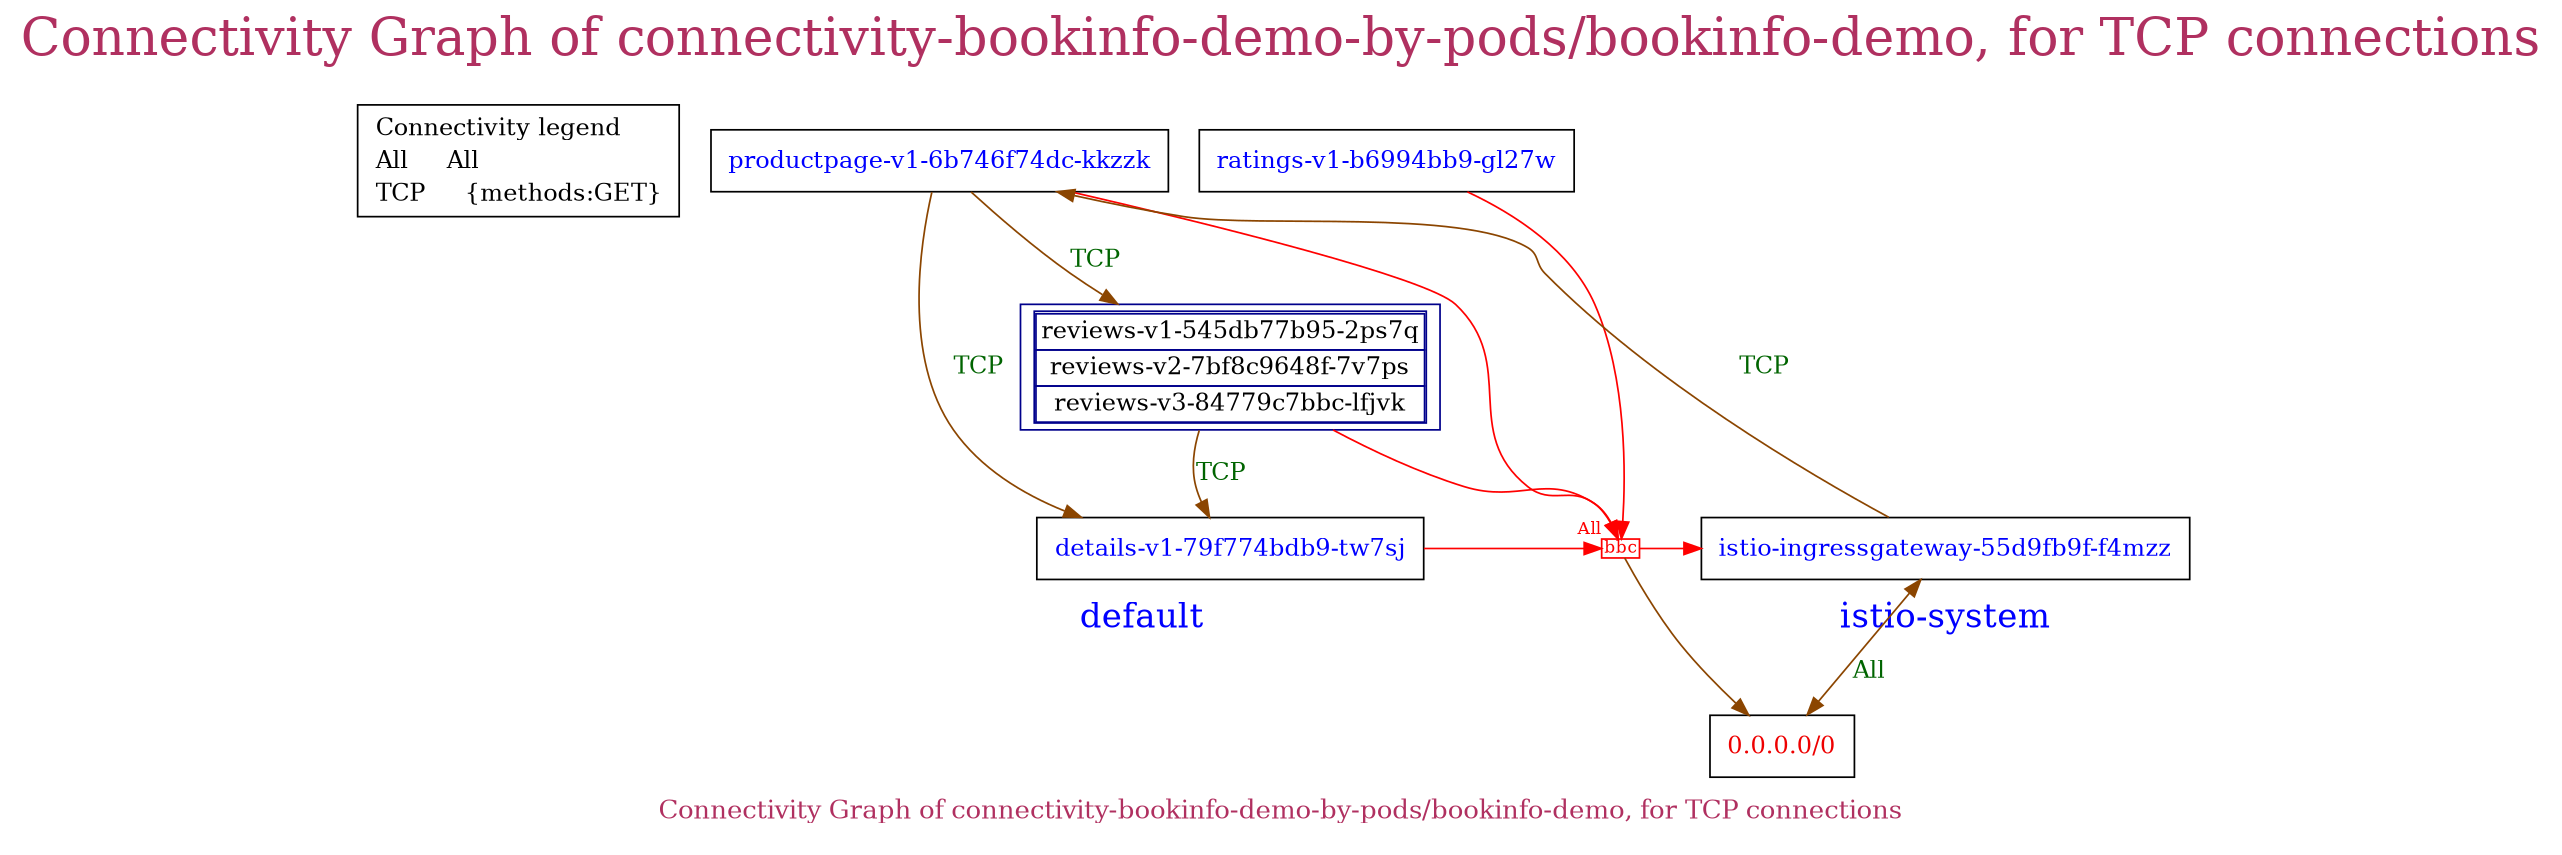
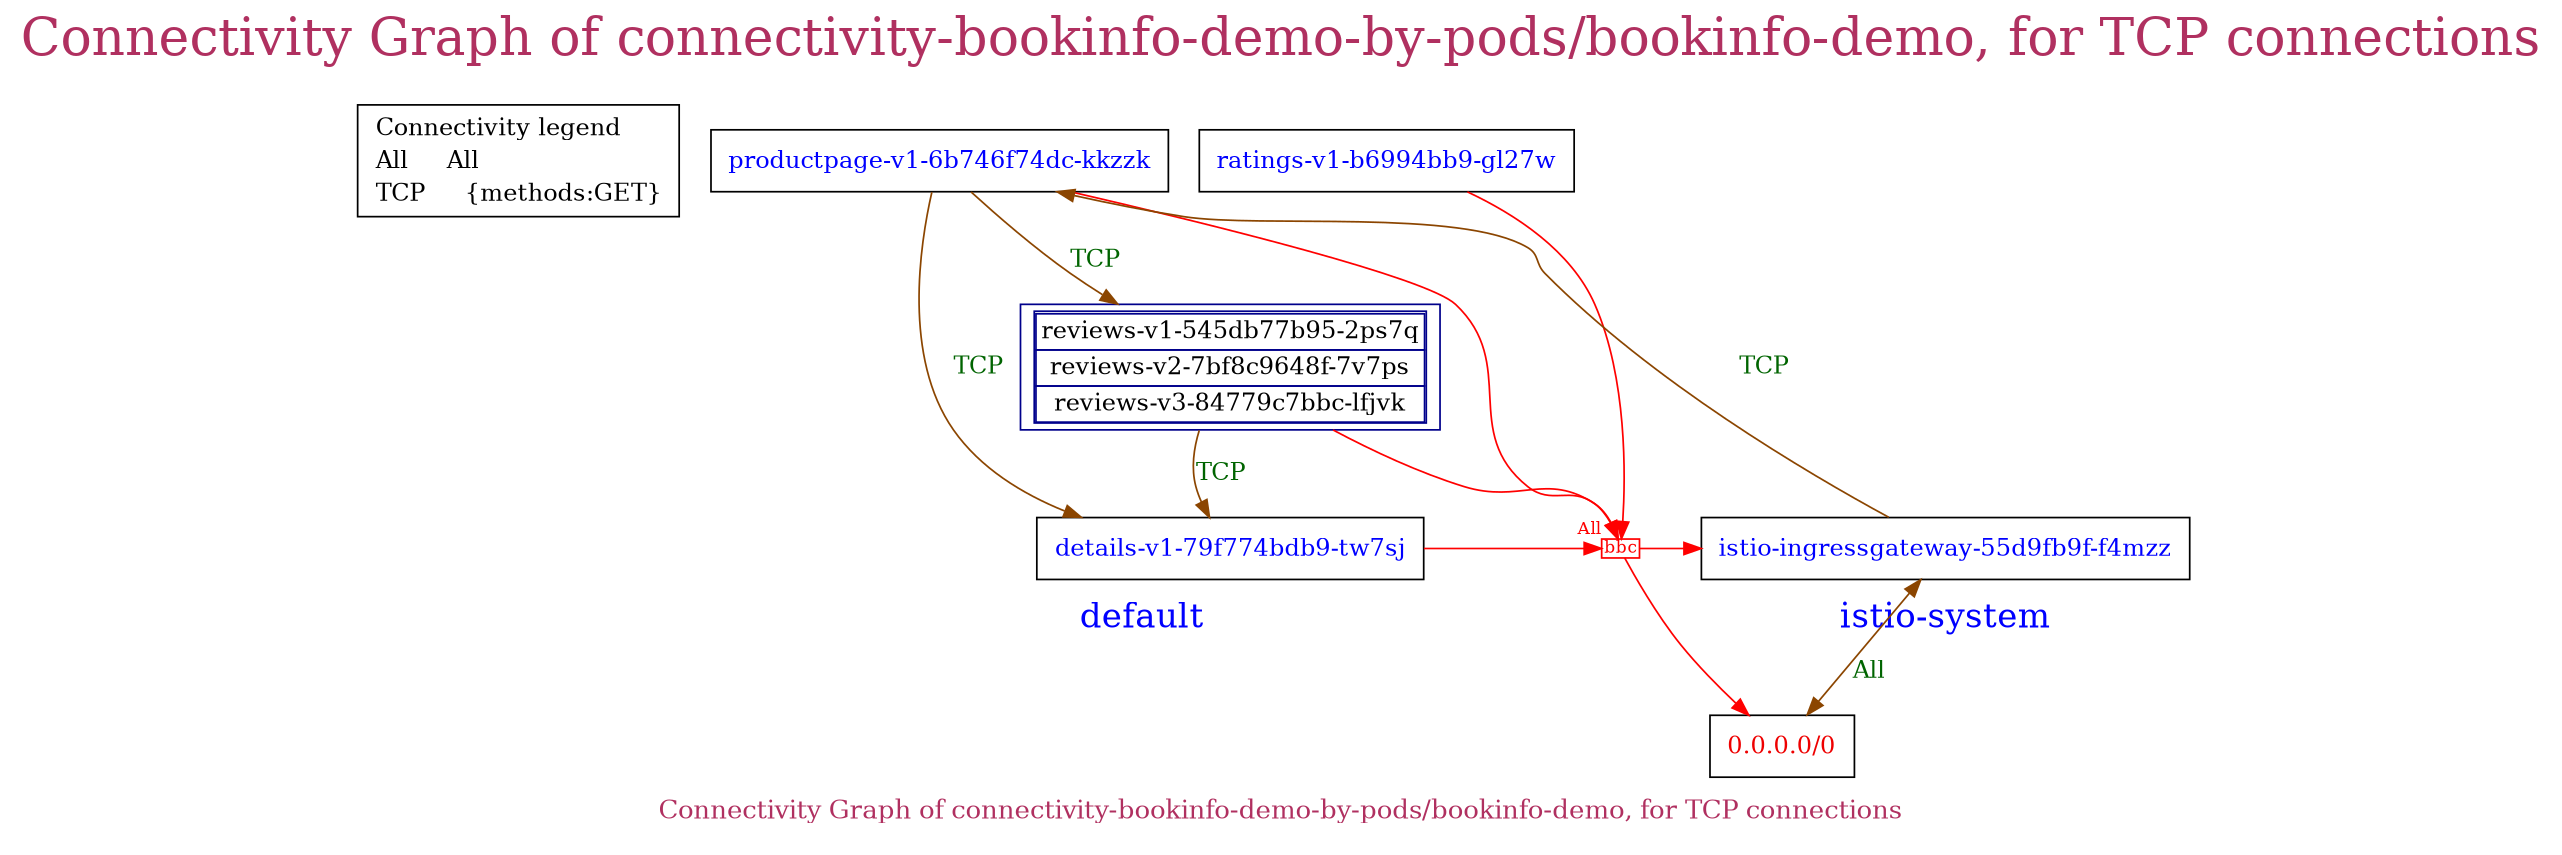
(1674, 636) -> (1674, 636)
